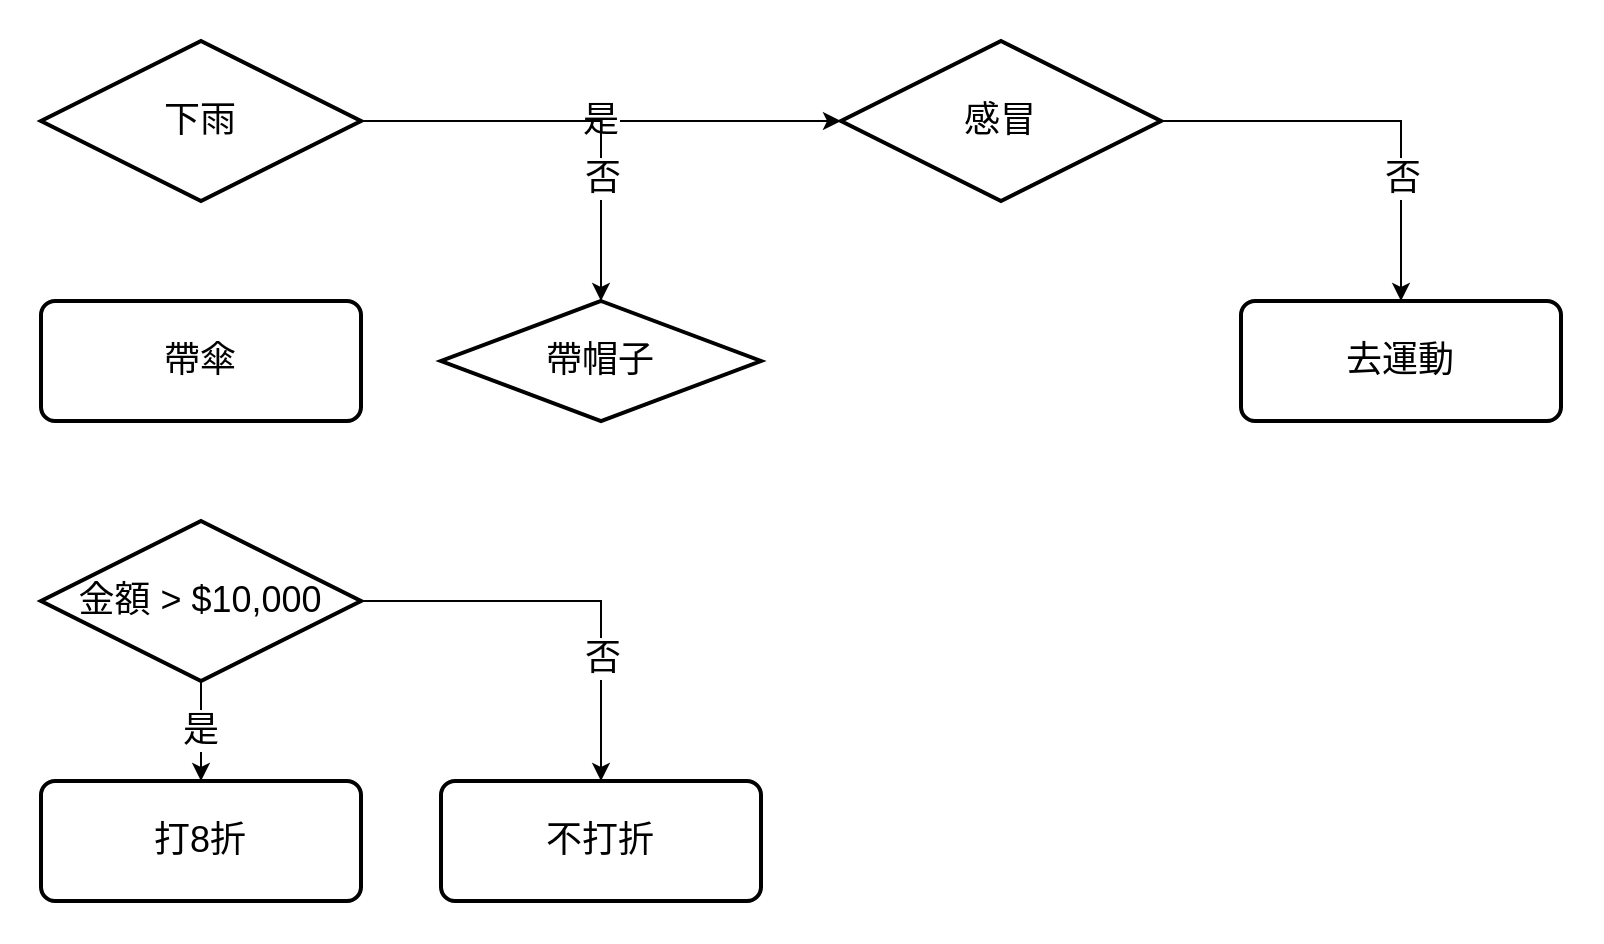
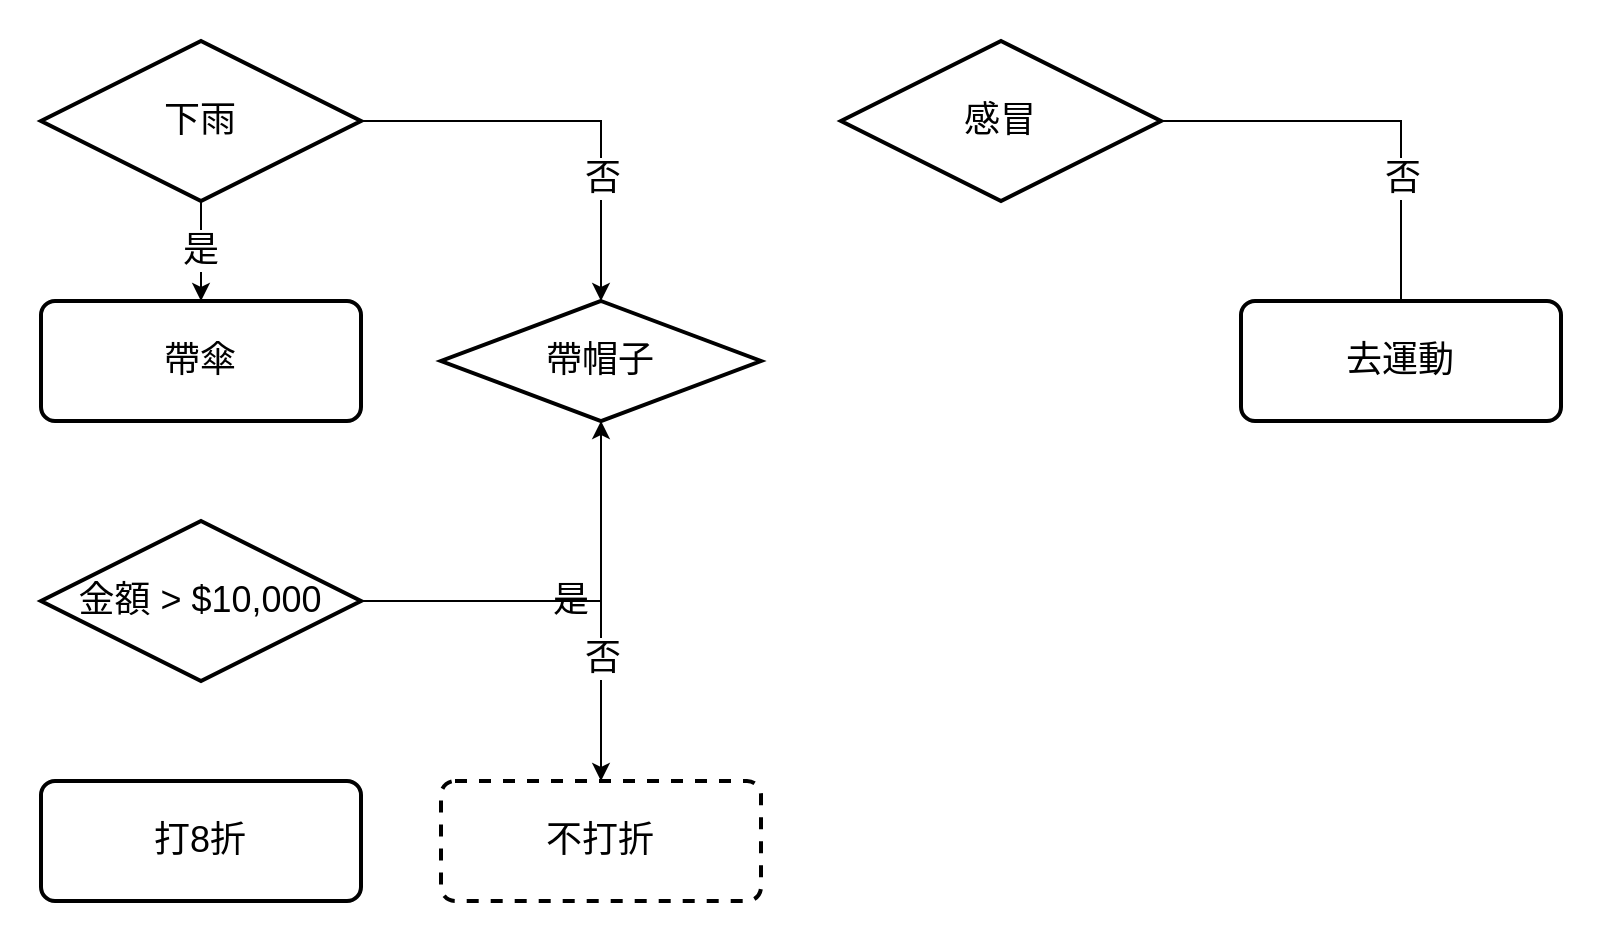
(716, 121) -> (201, 244)
(1401, 286) -> (1401, 291)
(201, 724) -> (601, 516)
(601, 841) -> (601, 841)
